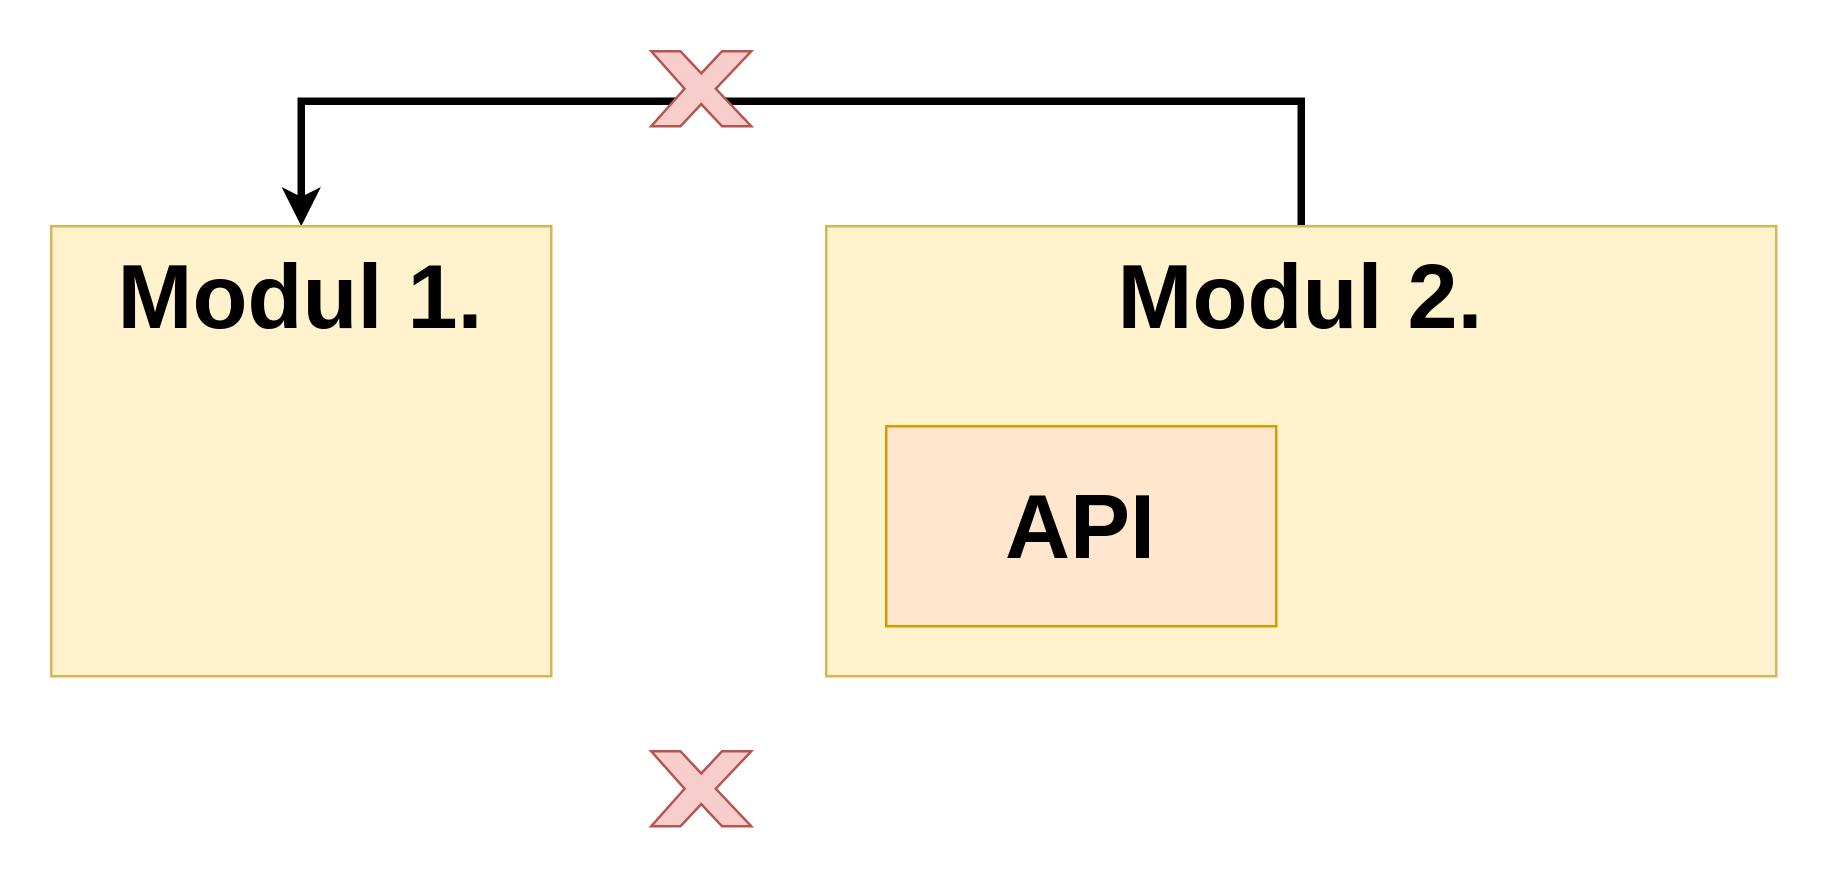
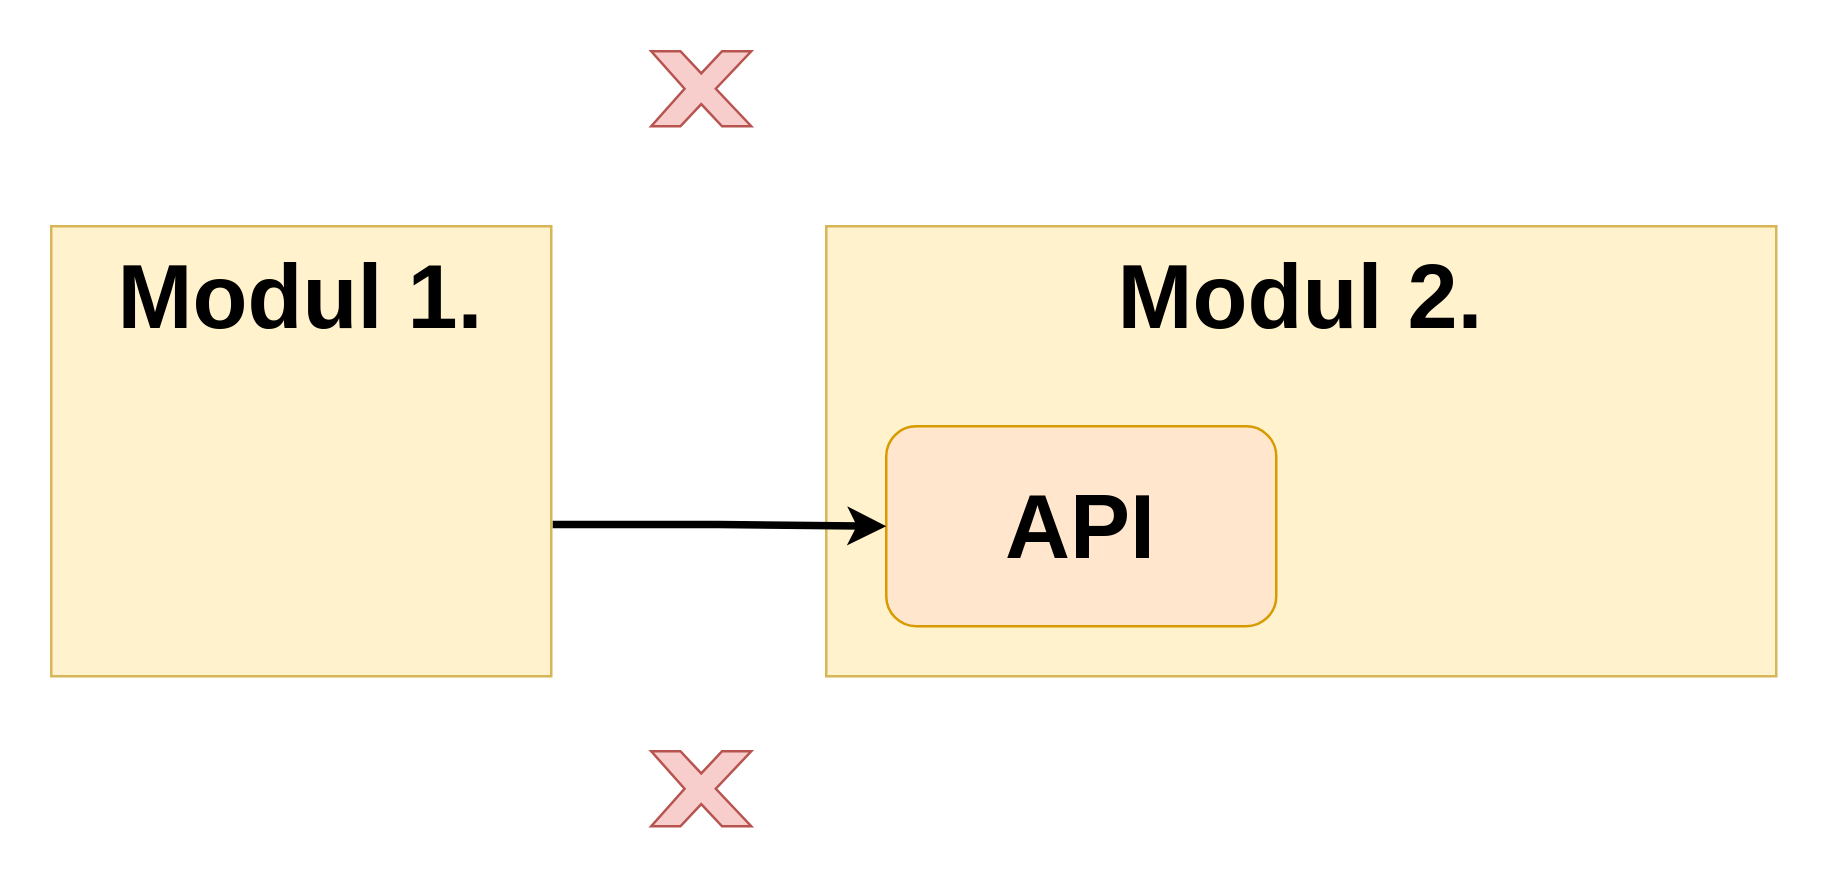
(1076, 101) -> none
none -> (707, 525)
(1081, 526) -> (1081, 526)
